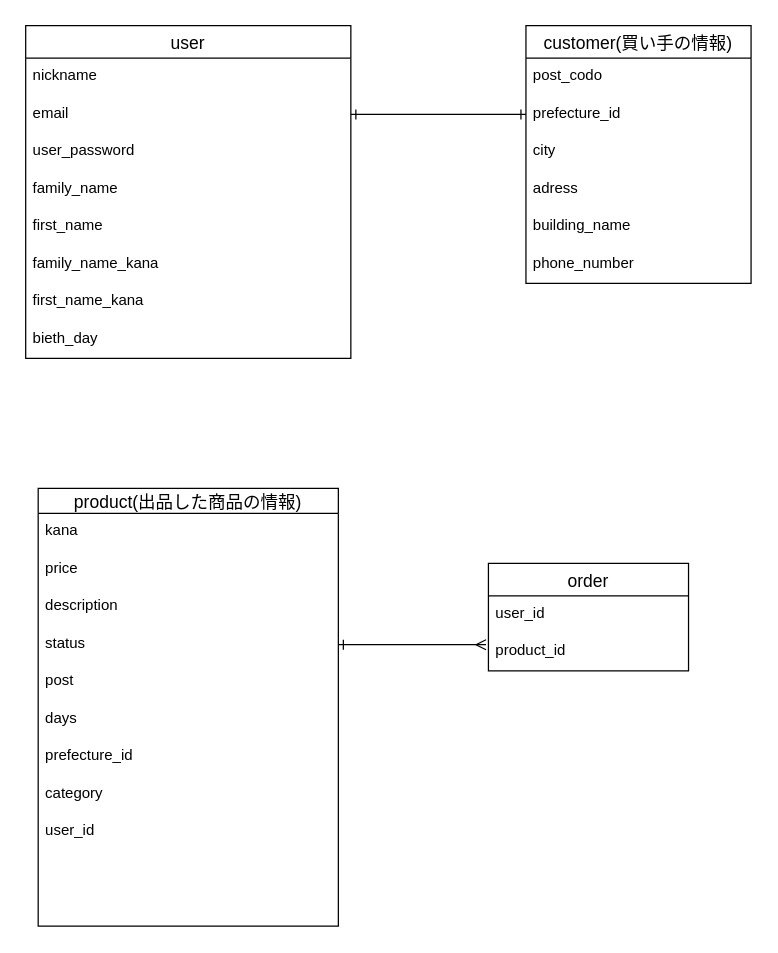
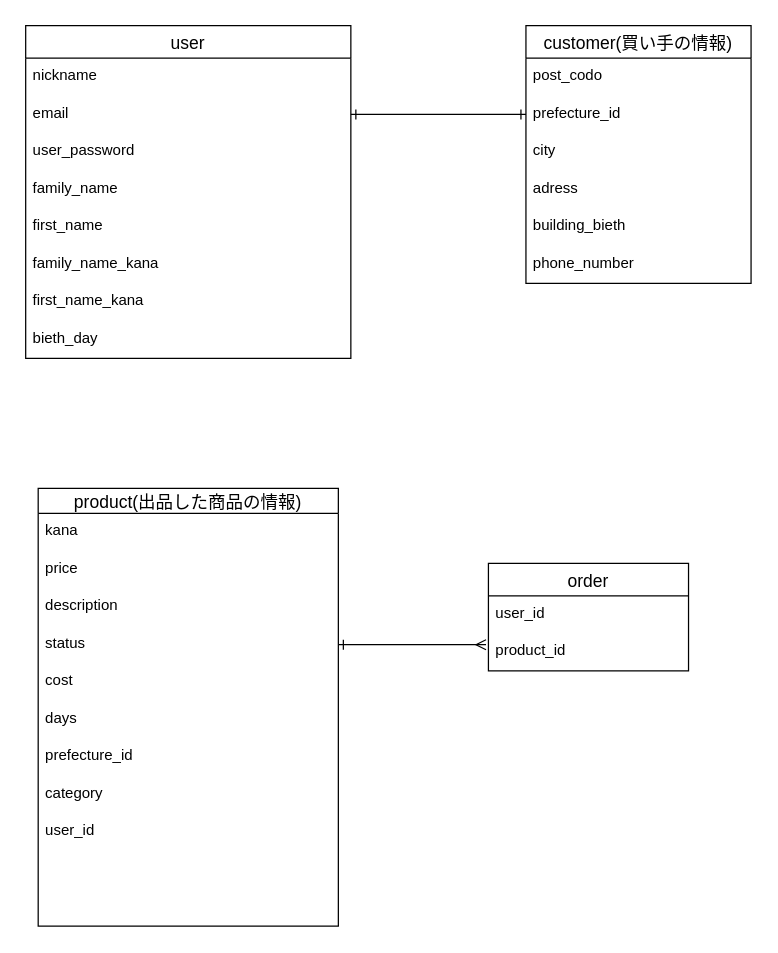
(581, 225) -> (584, 225)
(62, 680) -> (62, 680)
